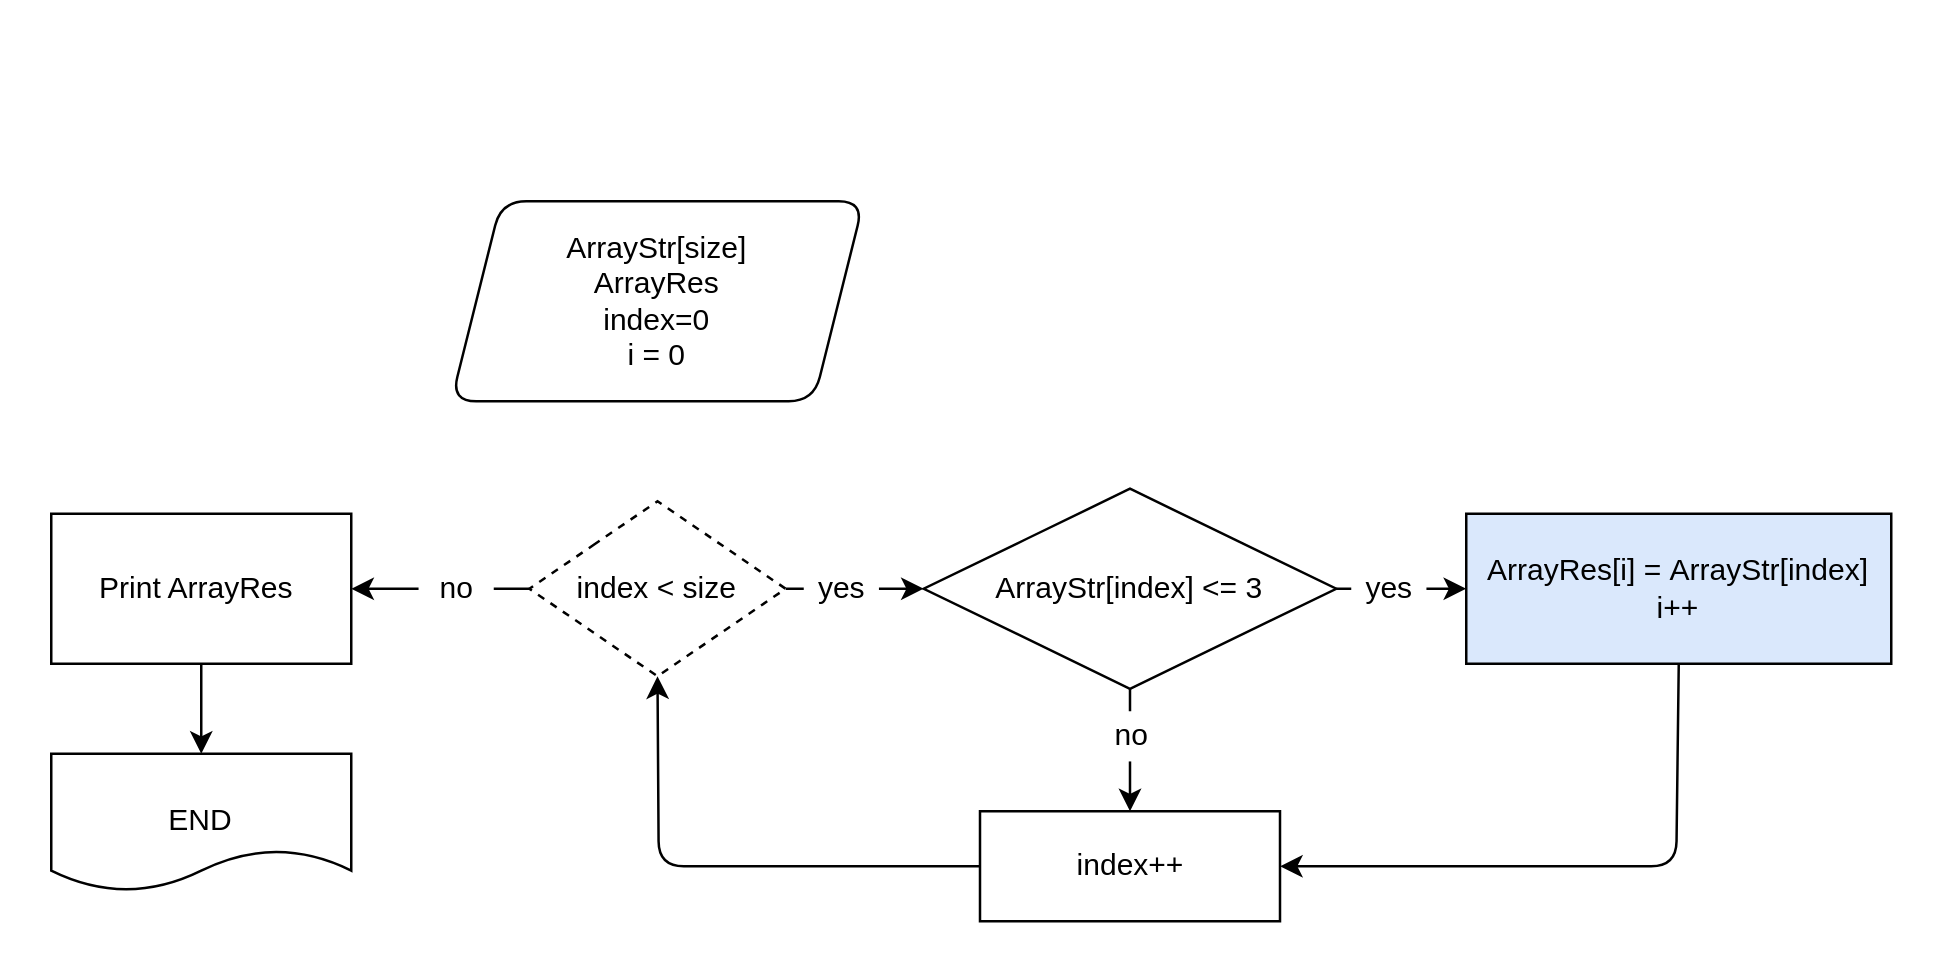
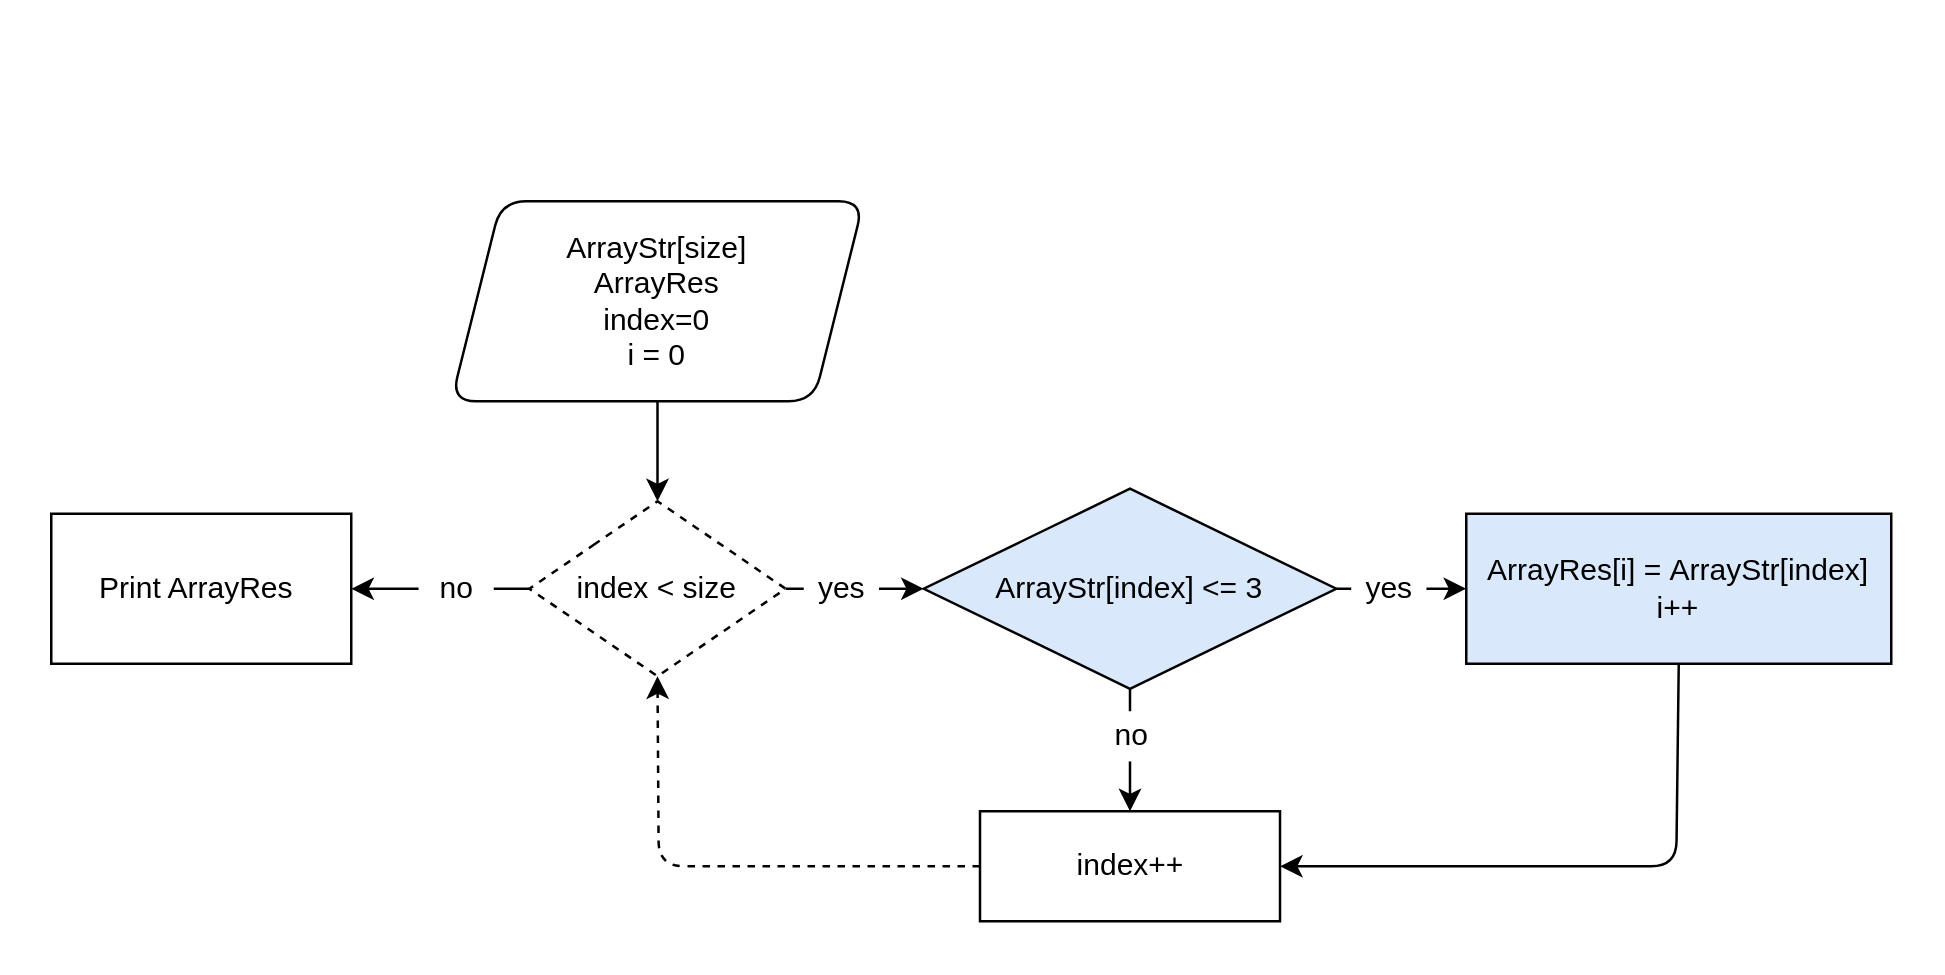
none -> (658, 443)
(1130, 589) -> (1130, 589)
(201, 701) -> none
(201, 823) -> none
(739, 866) -> (739, 866)
